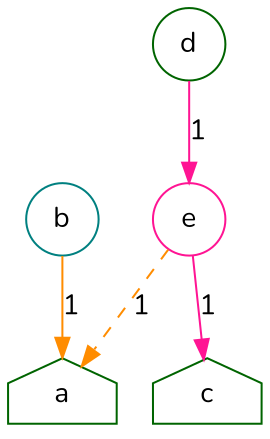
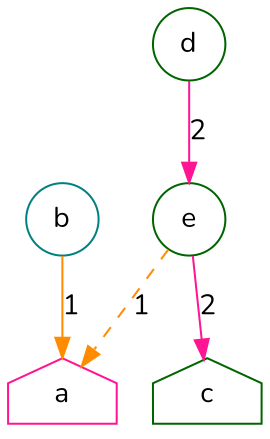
(198, 132) -> (198, 132)
(189, 219) -> (189, 219)
(208, 307) -> (208, 307)
(62, 394) -> (62, 394)
